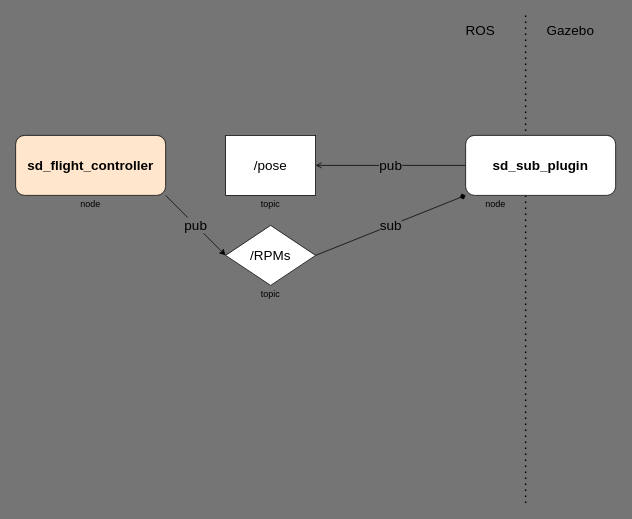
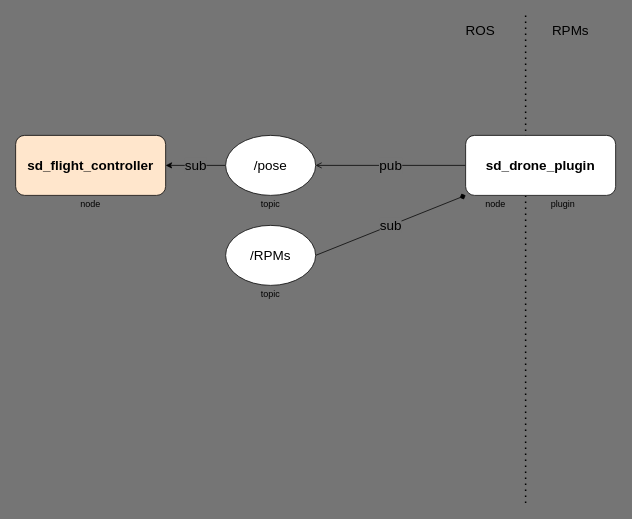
(570, 30) -> (570, 30)
none -> (198, 165)
(270, 165) -> (270, 165)
(540, 165) -> (540, 165)
none -> (563, 203)
(194, 224) -> none
(270, 255) -> (270, 255)
